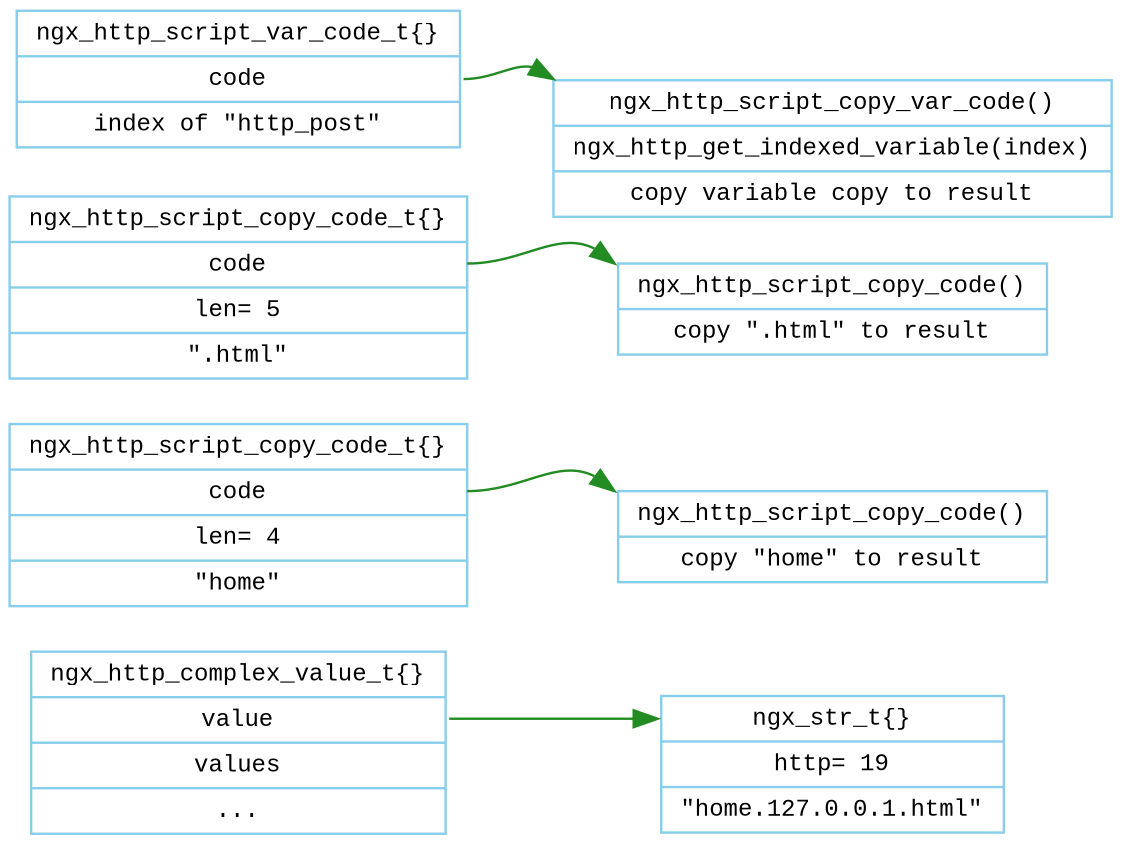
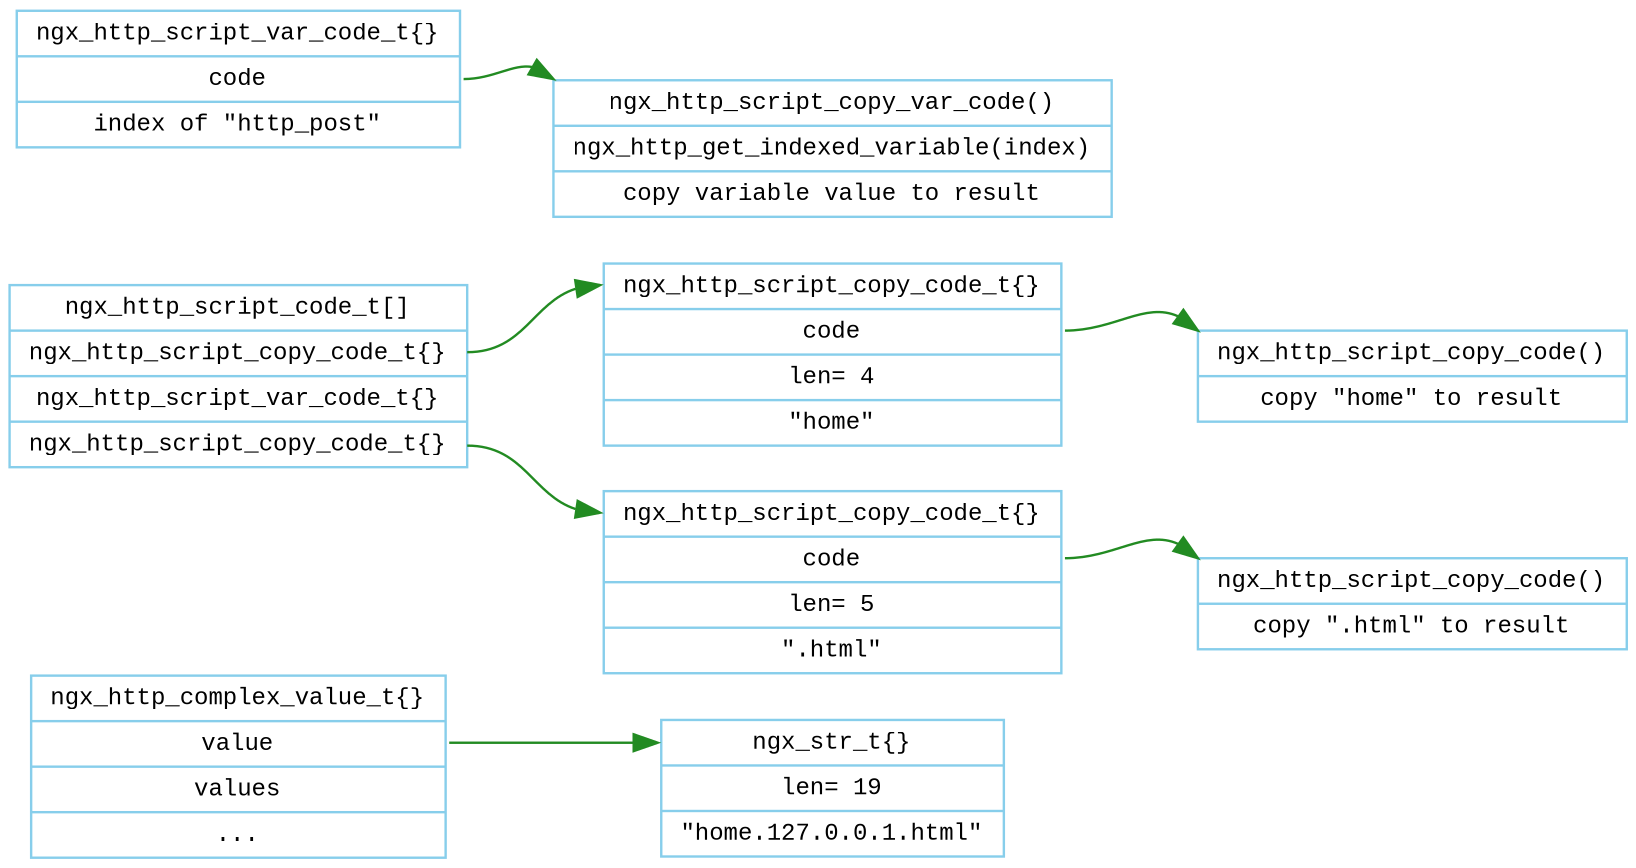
(833, 193) -> (833, 193)
none -> (238, 376)
(833, 763) -> (833, 787)
